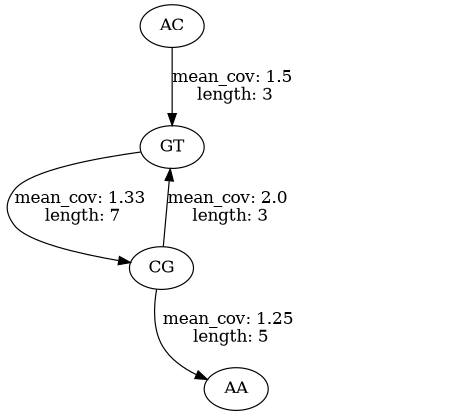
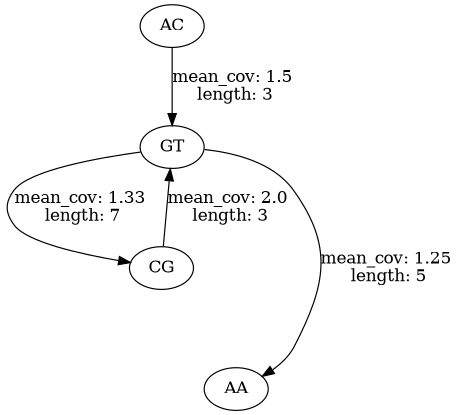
(160, 340) -> (316, 234)
